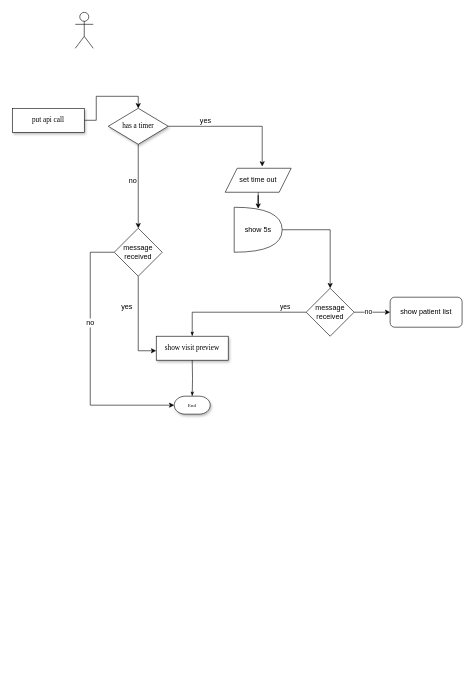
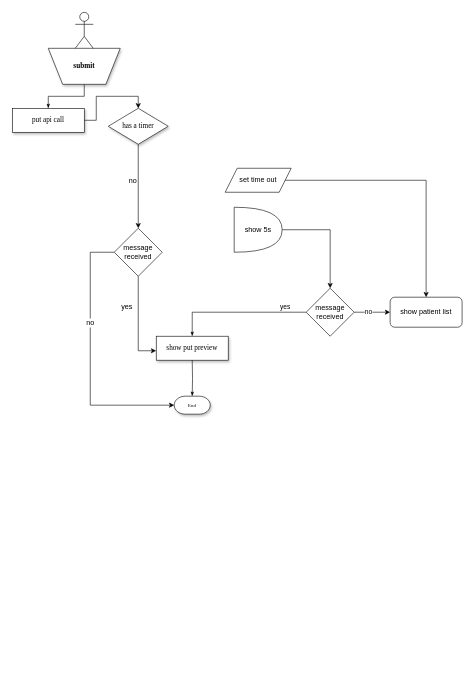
none -> (84, 66)
none -> (84, 88)
(261, 126) -> none
(258, 201) -> (425, 180)
(192, 348) -> (192, 348)
